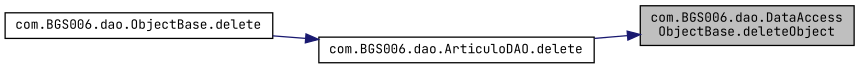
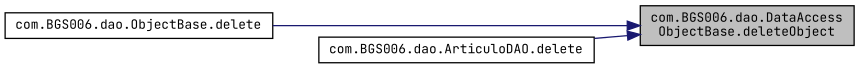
(289, 37) -> (450, 26)
